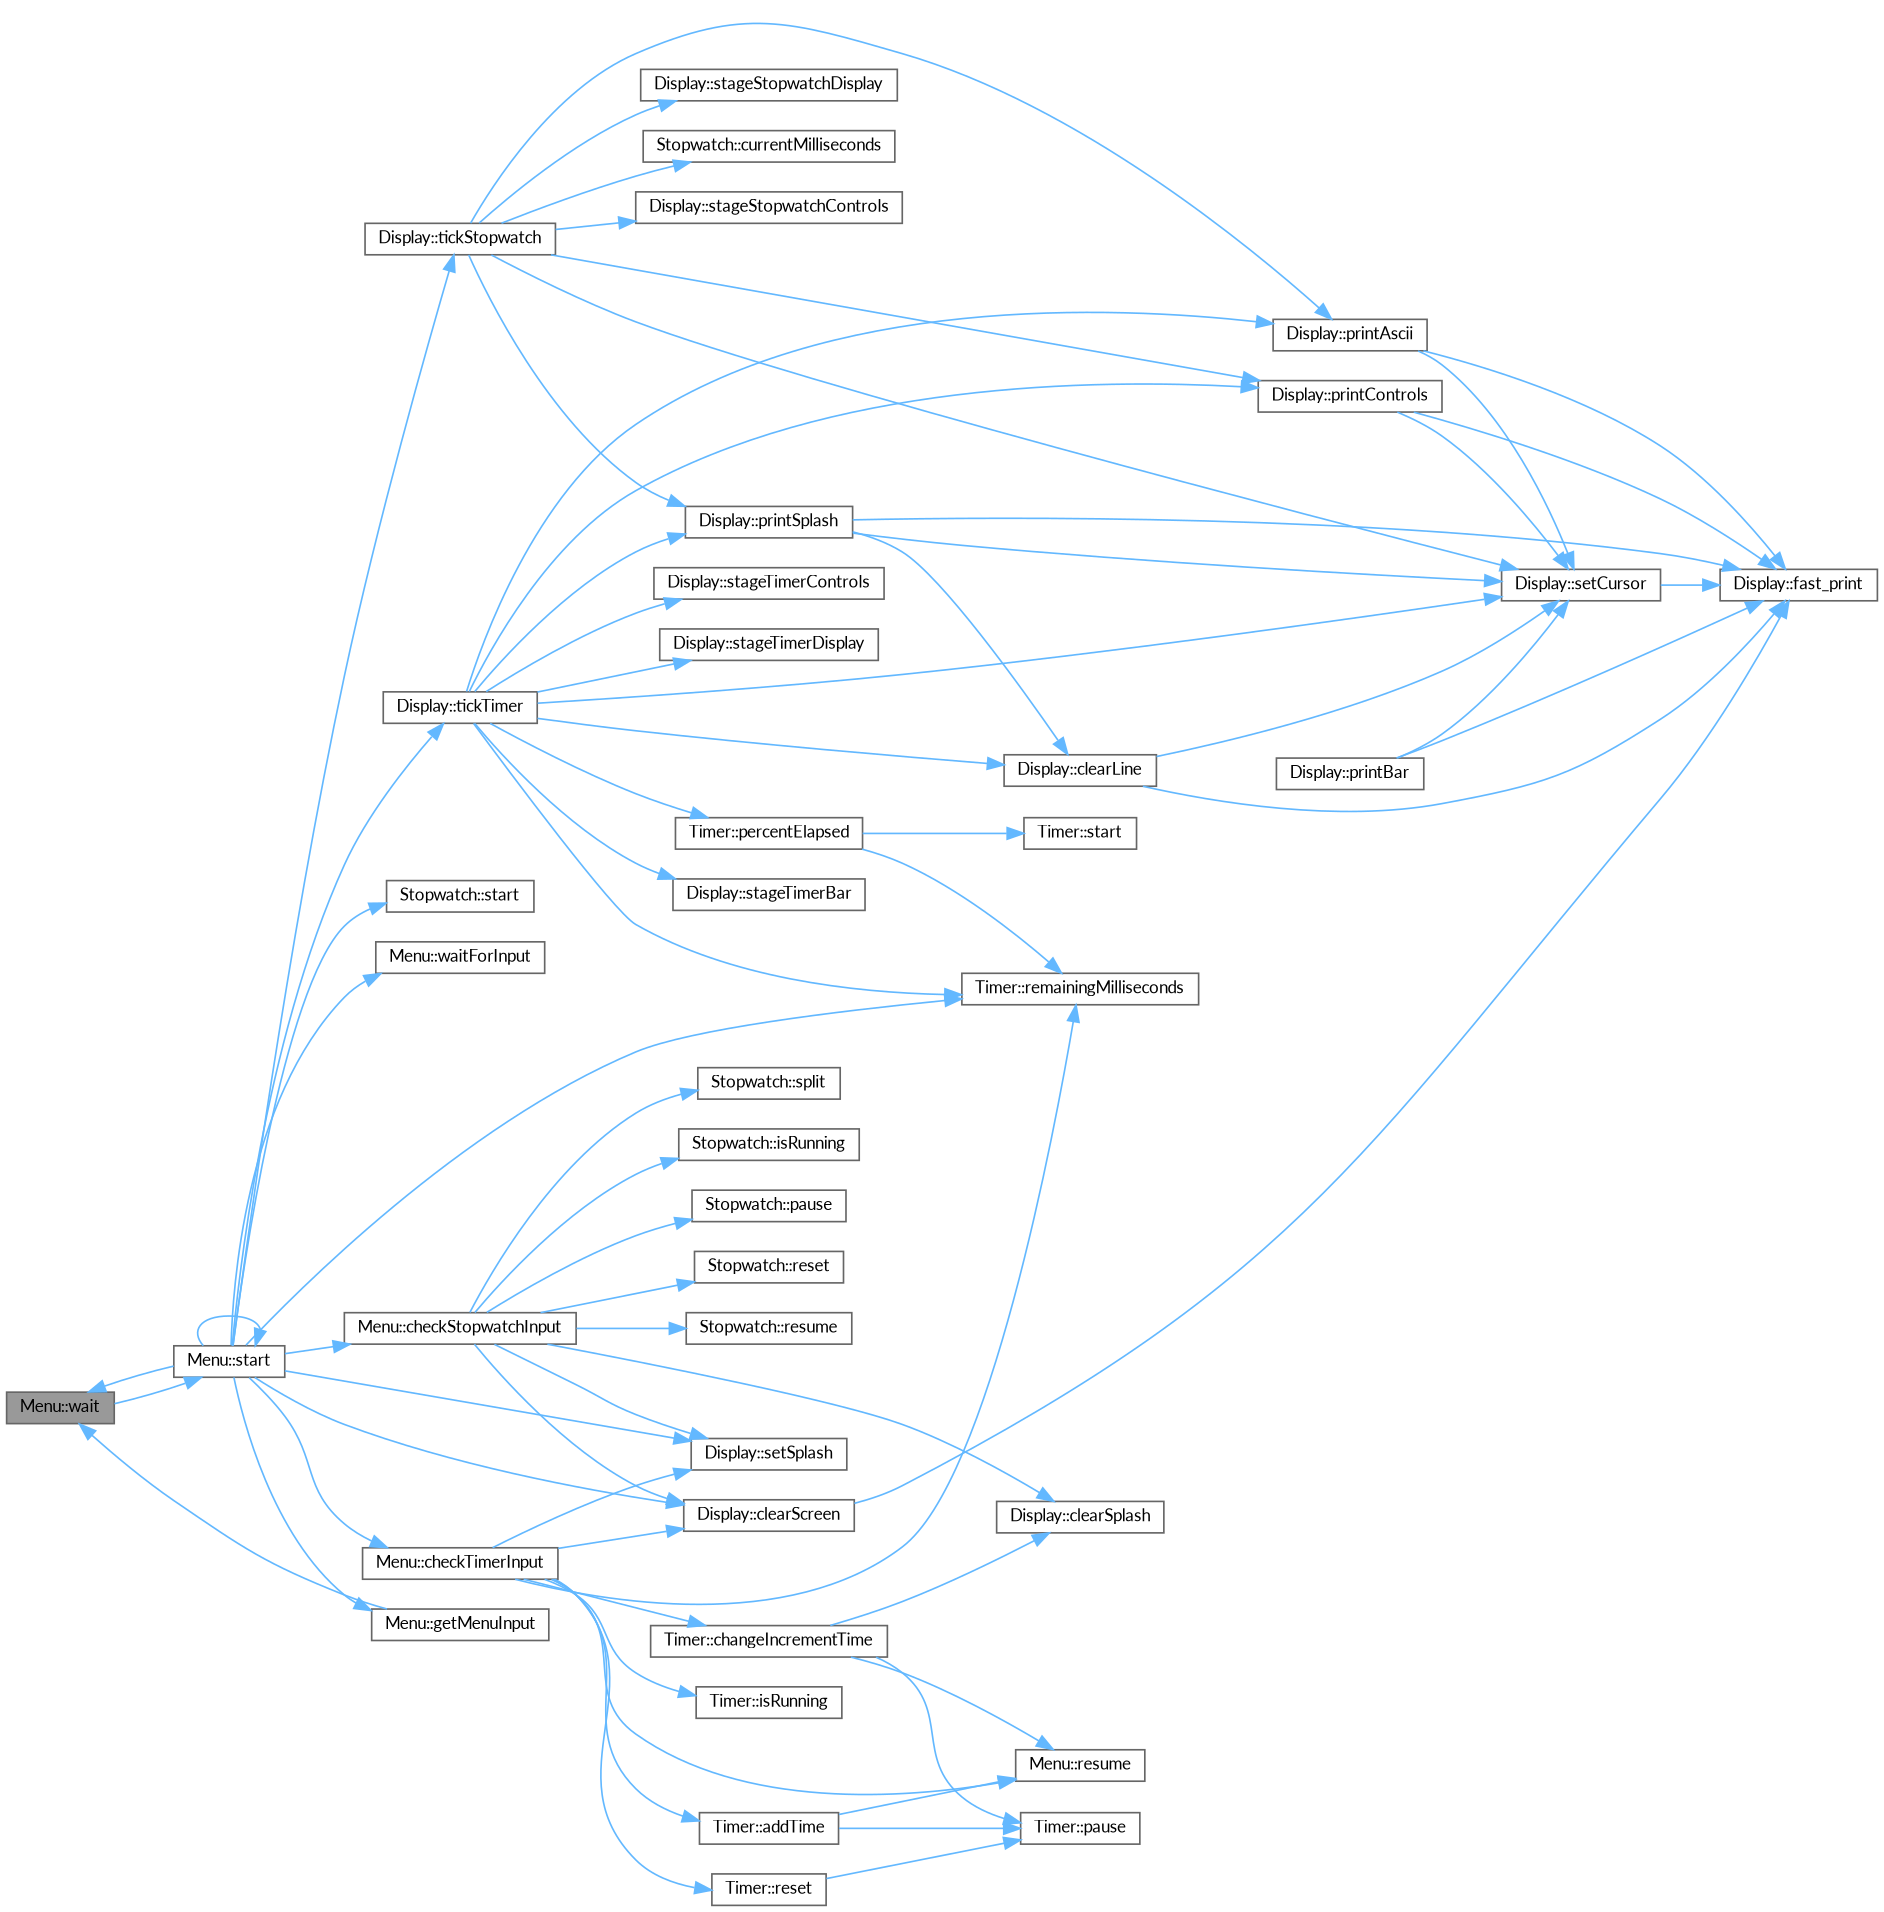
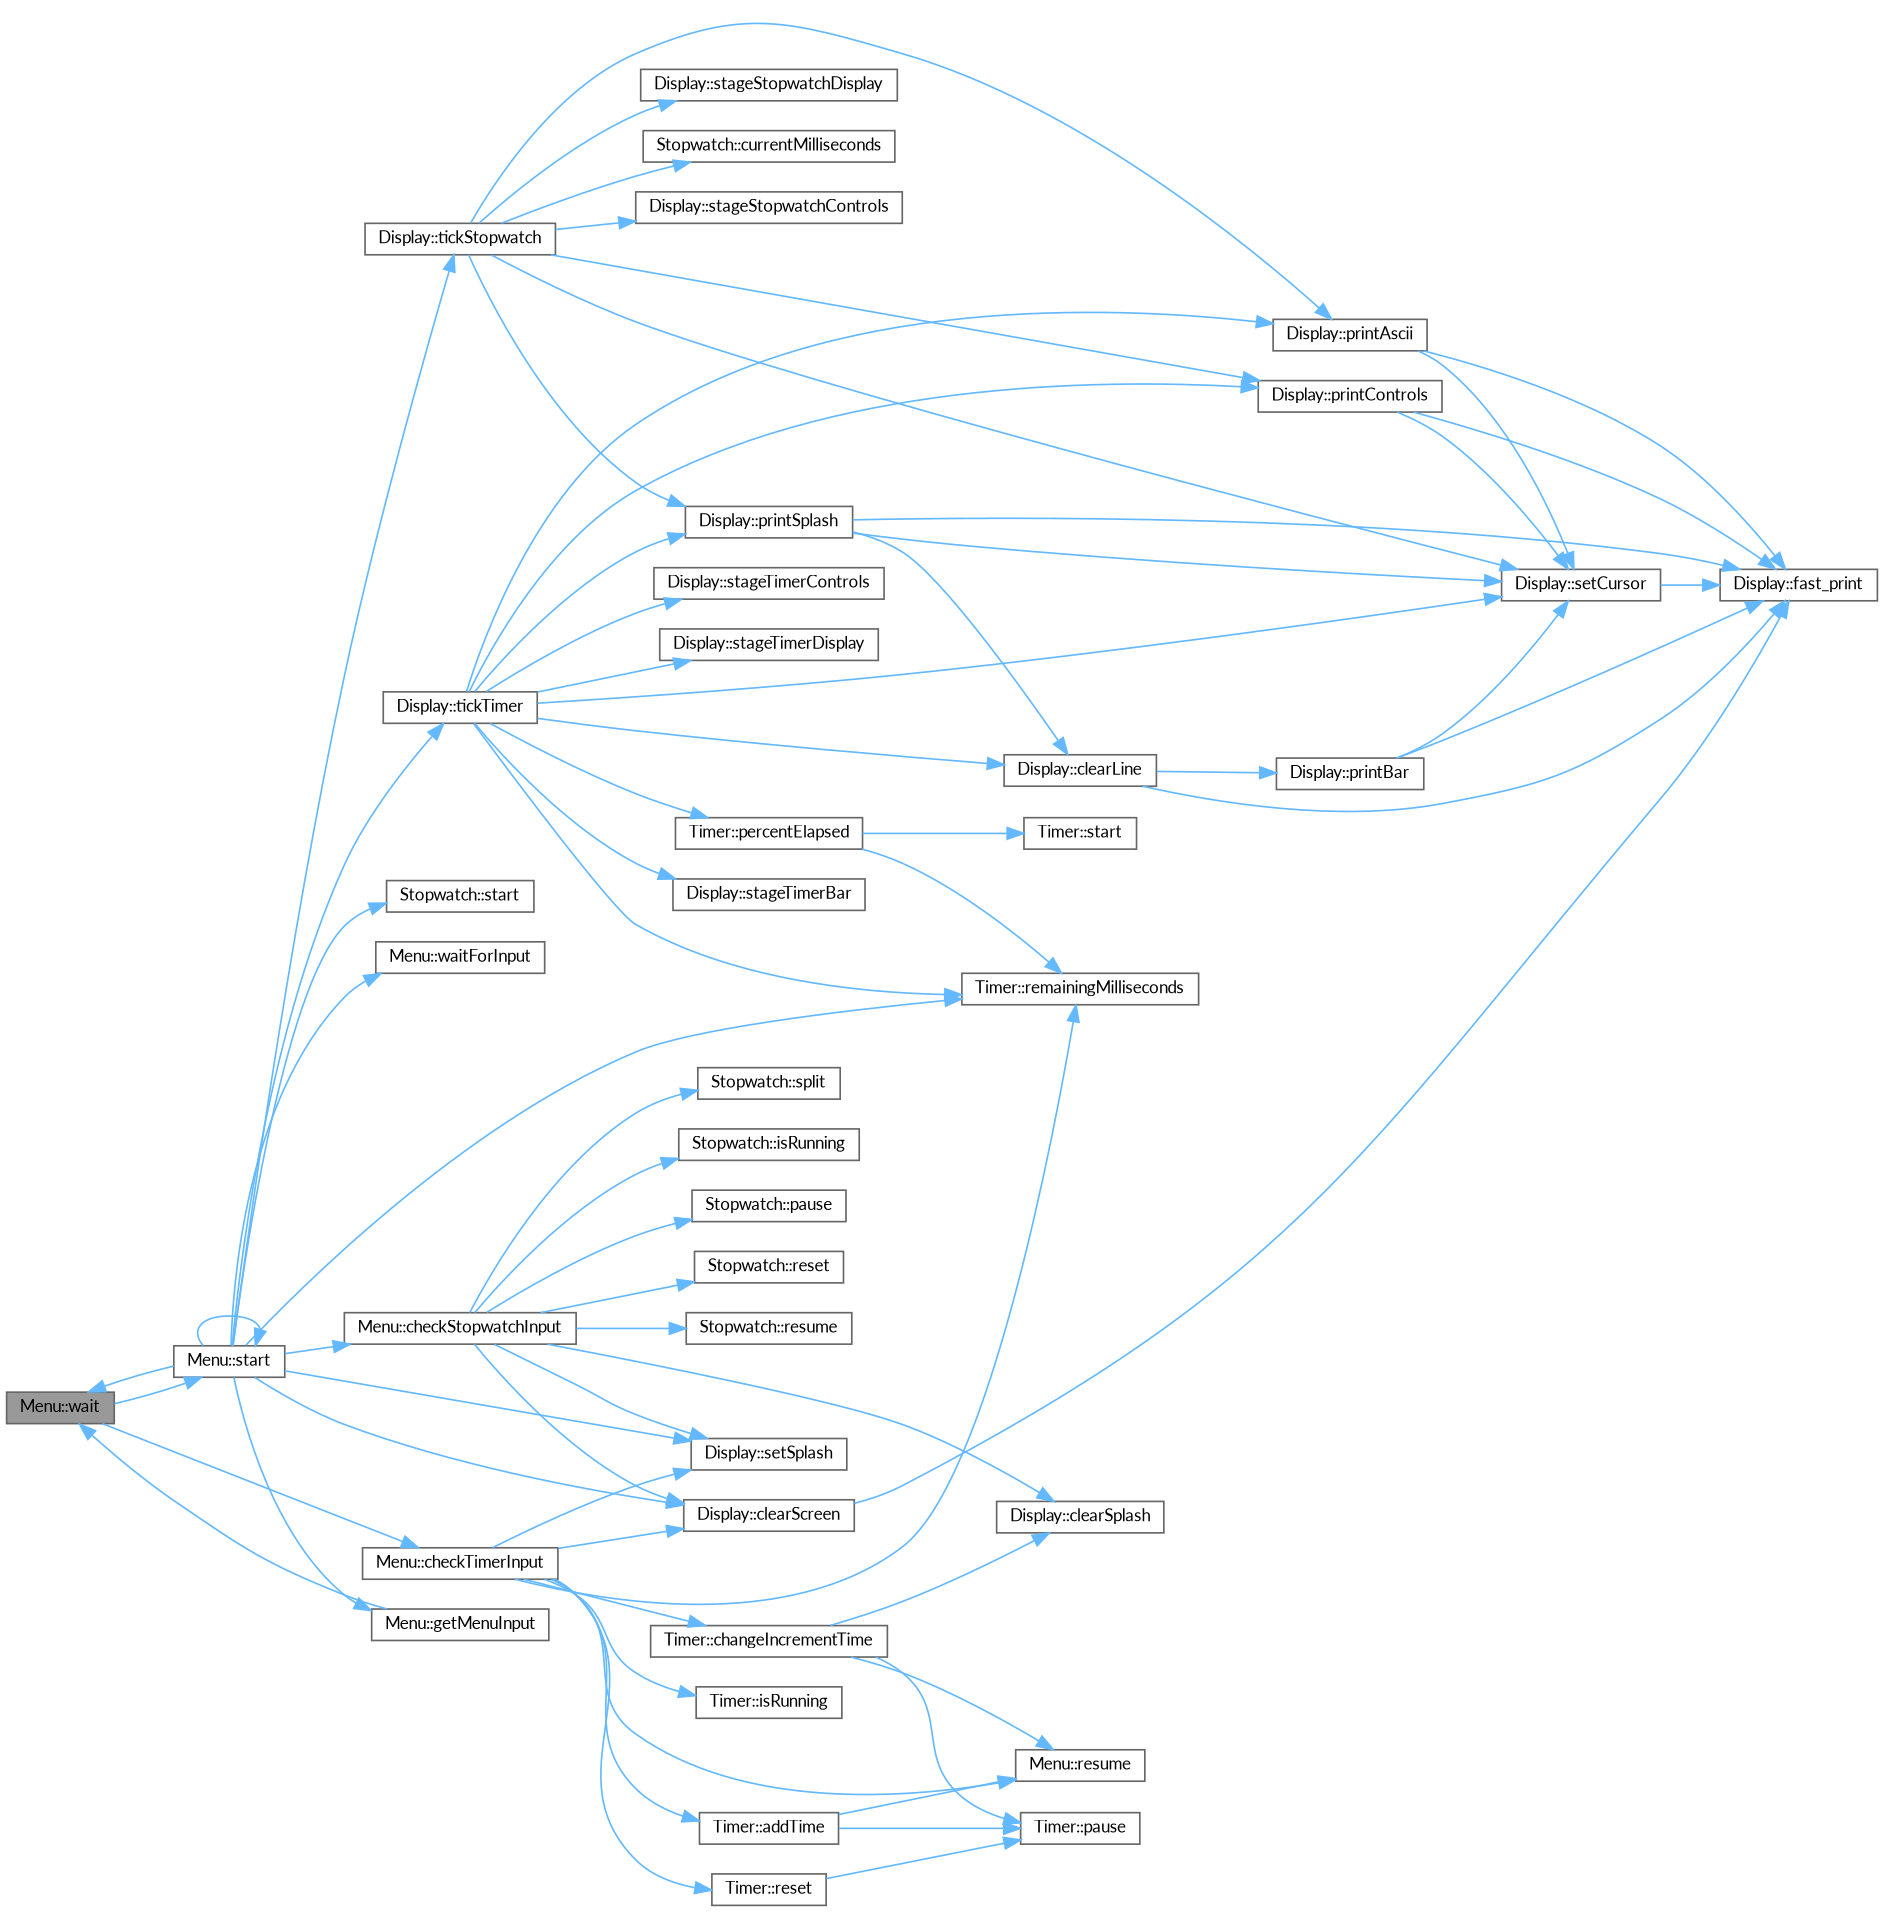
(1358, 703) -> (1208, 772)
(308, 1463) -> (252, 1483)
